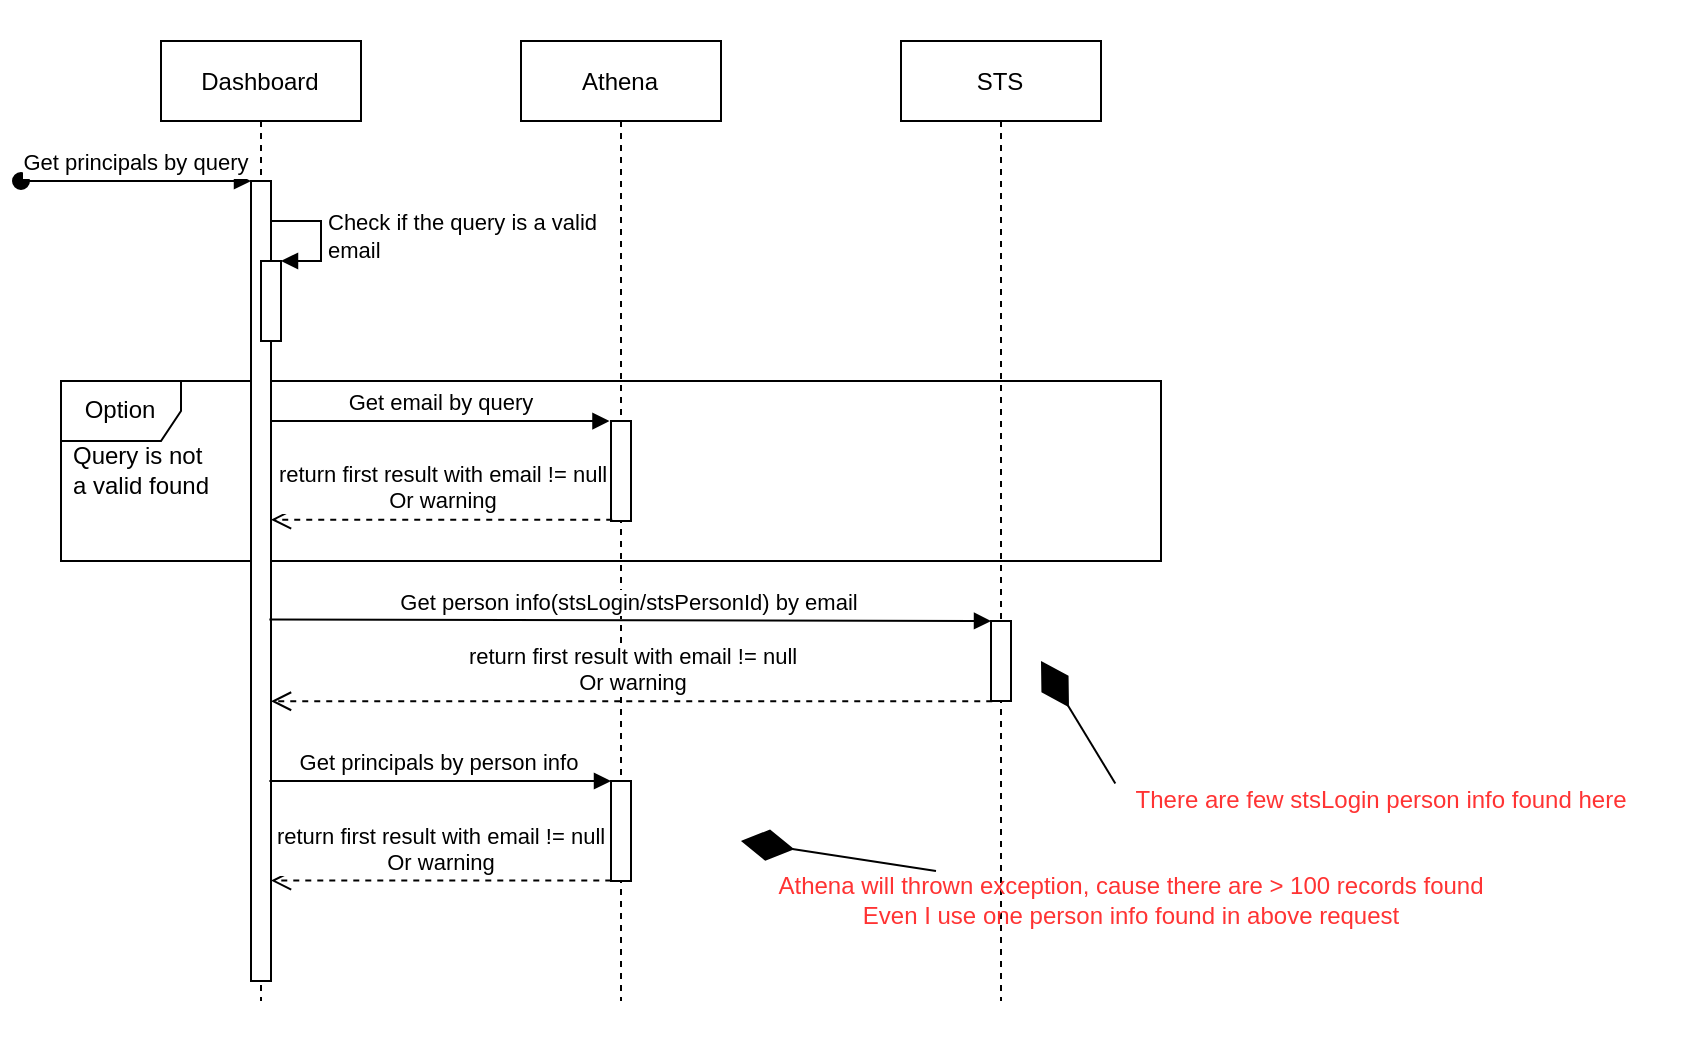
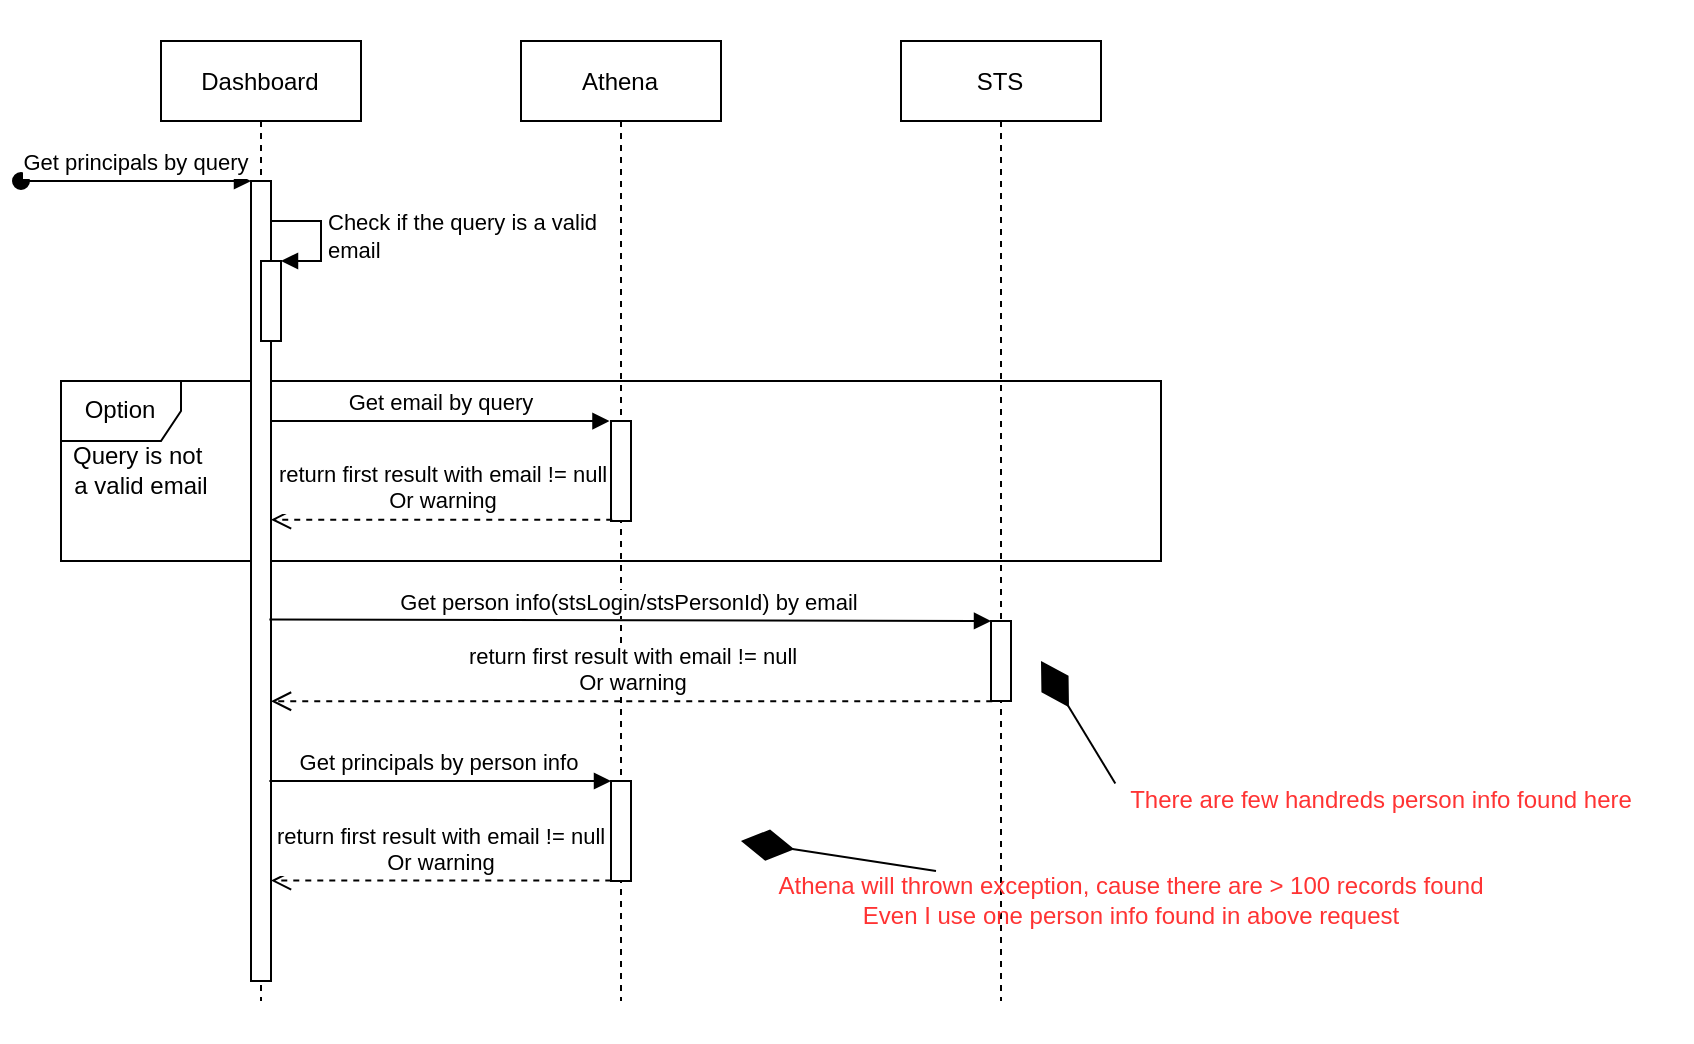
(142, 471) -> (142, 471)
(1382, 801) -> (1382, 801)
